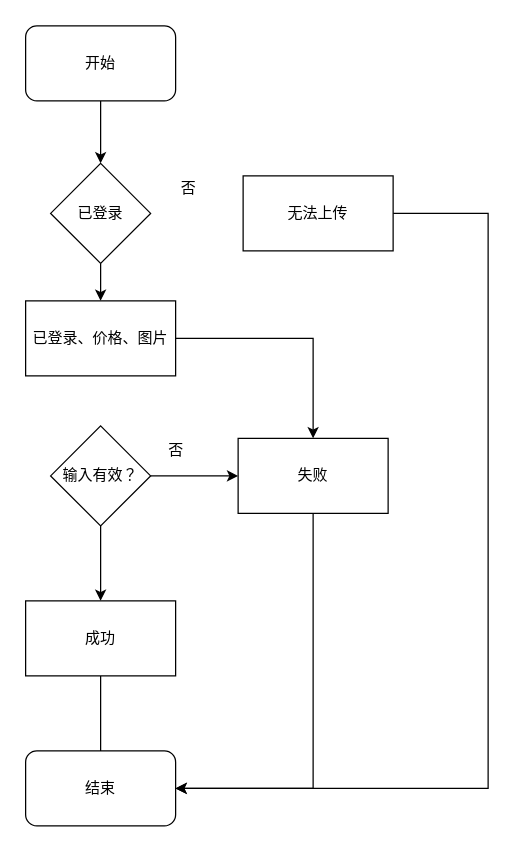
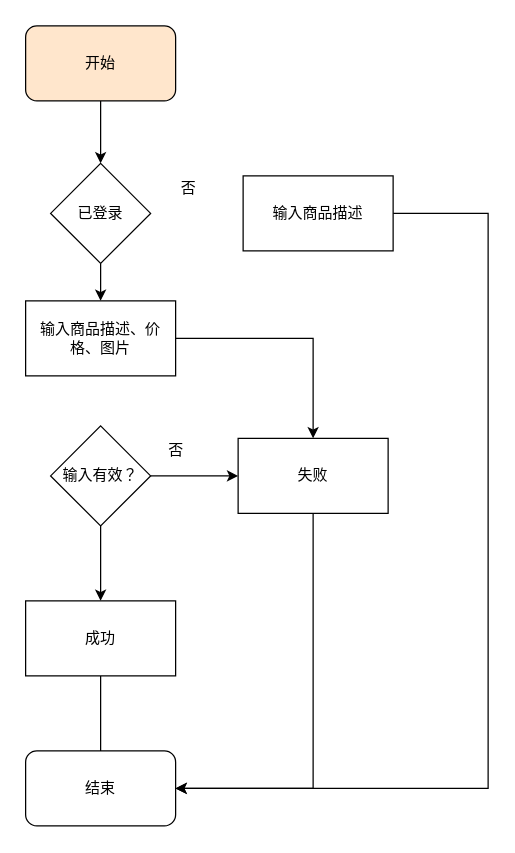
(101, 63) -> (101, 63)
(318, 213) -> (318, 213)
(101, 338) -> (101, 338)
